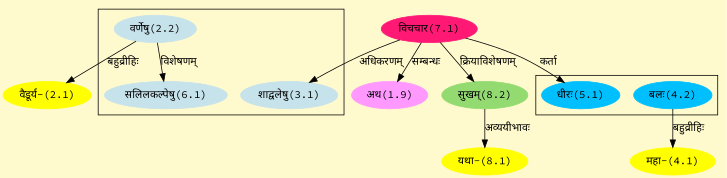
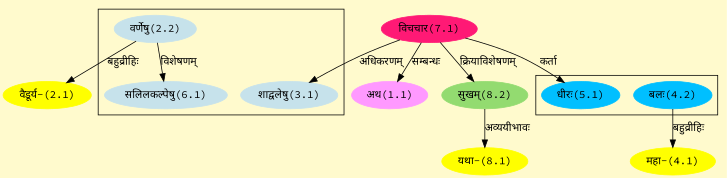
(390, 95) -> (390, 95)
